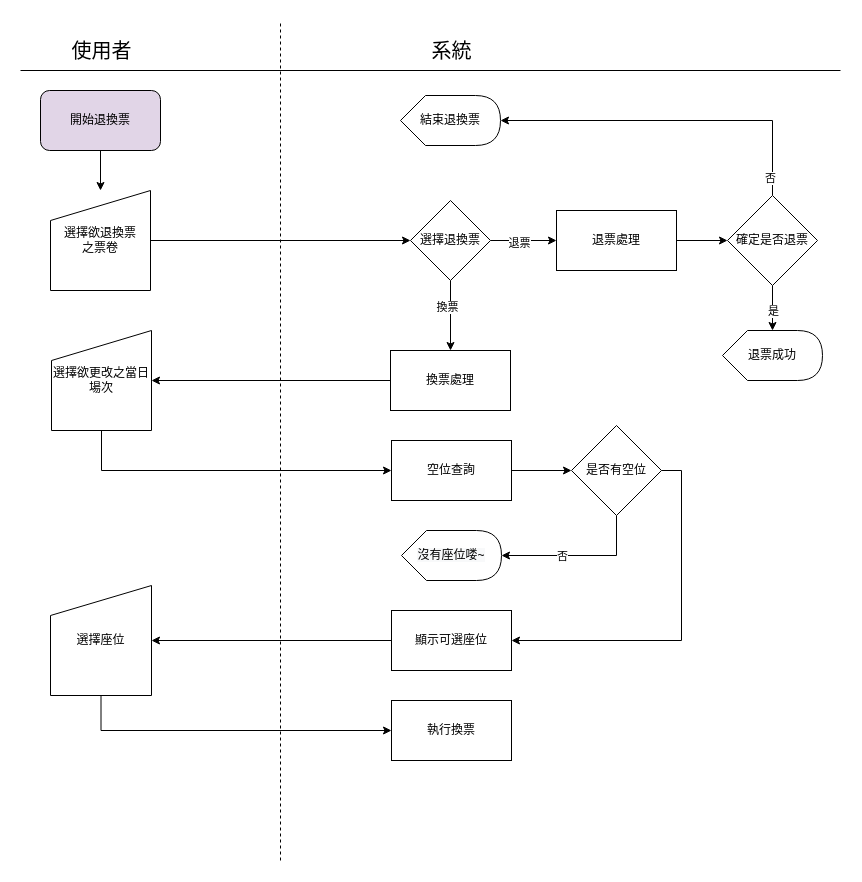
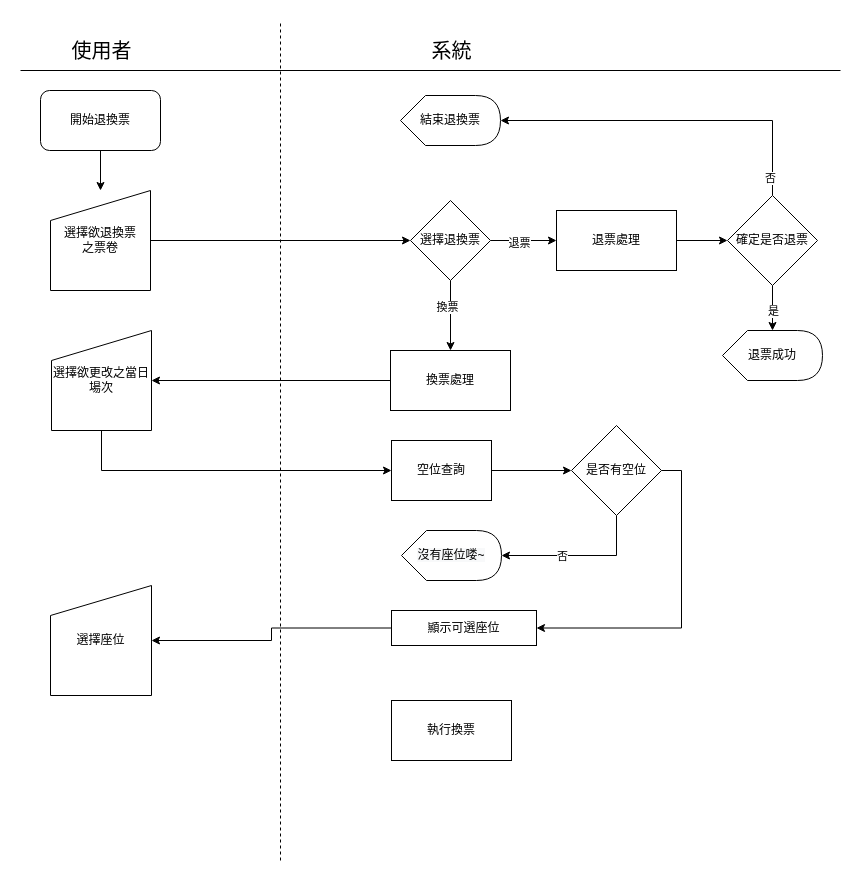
(101, 121) -> (101, 121)
(452, 471) -> (442, 471)
(452, 641) -> (464, 628)
(225, 731) -> none
